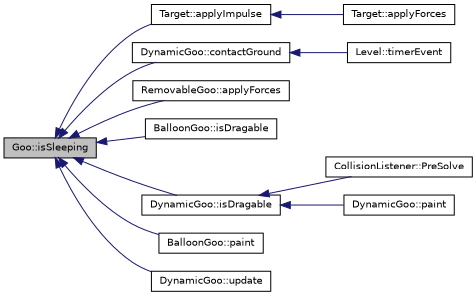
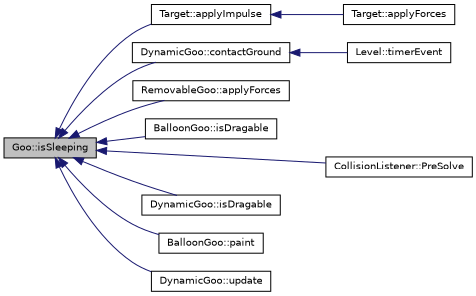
(310, 185) -> (216, 157)
(399, 205) -> none
